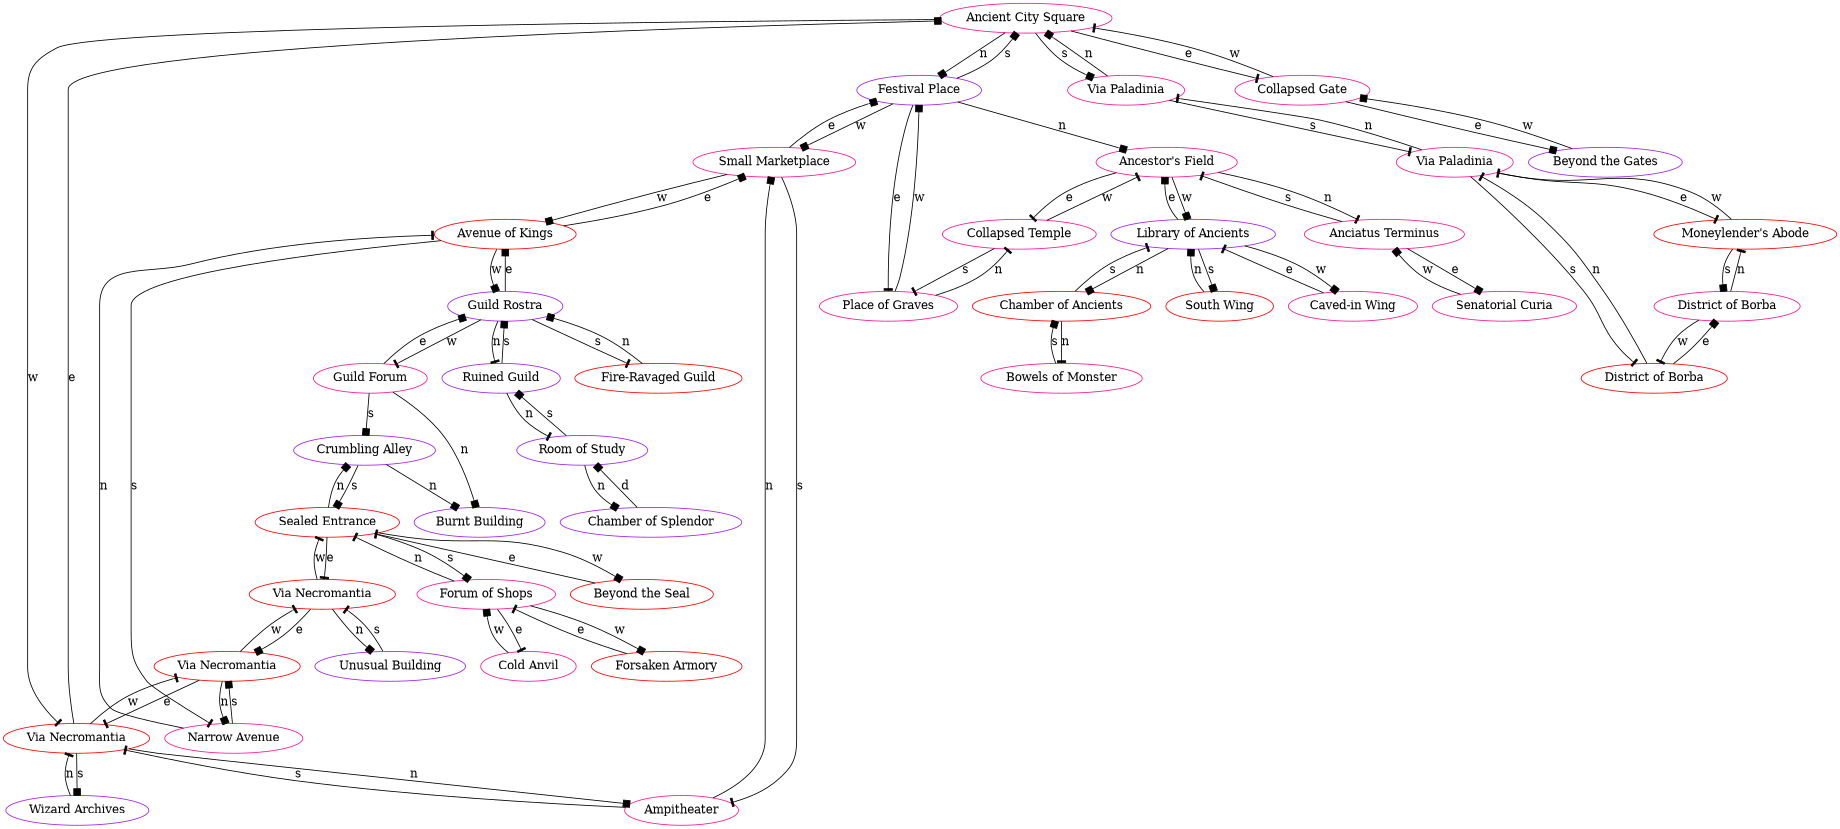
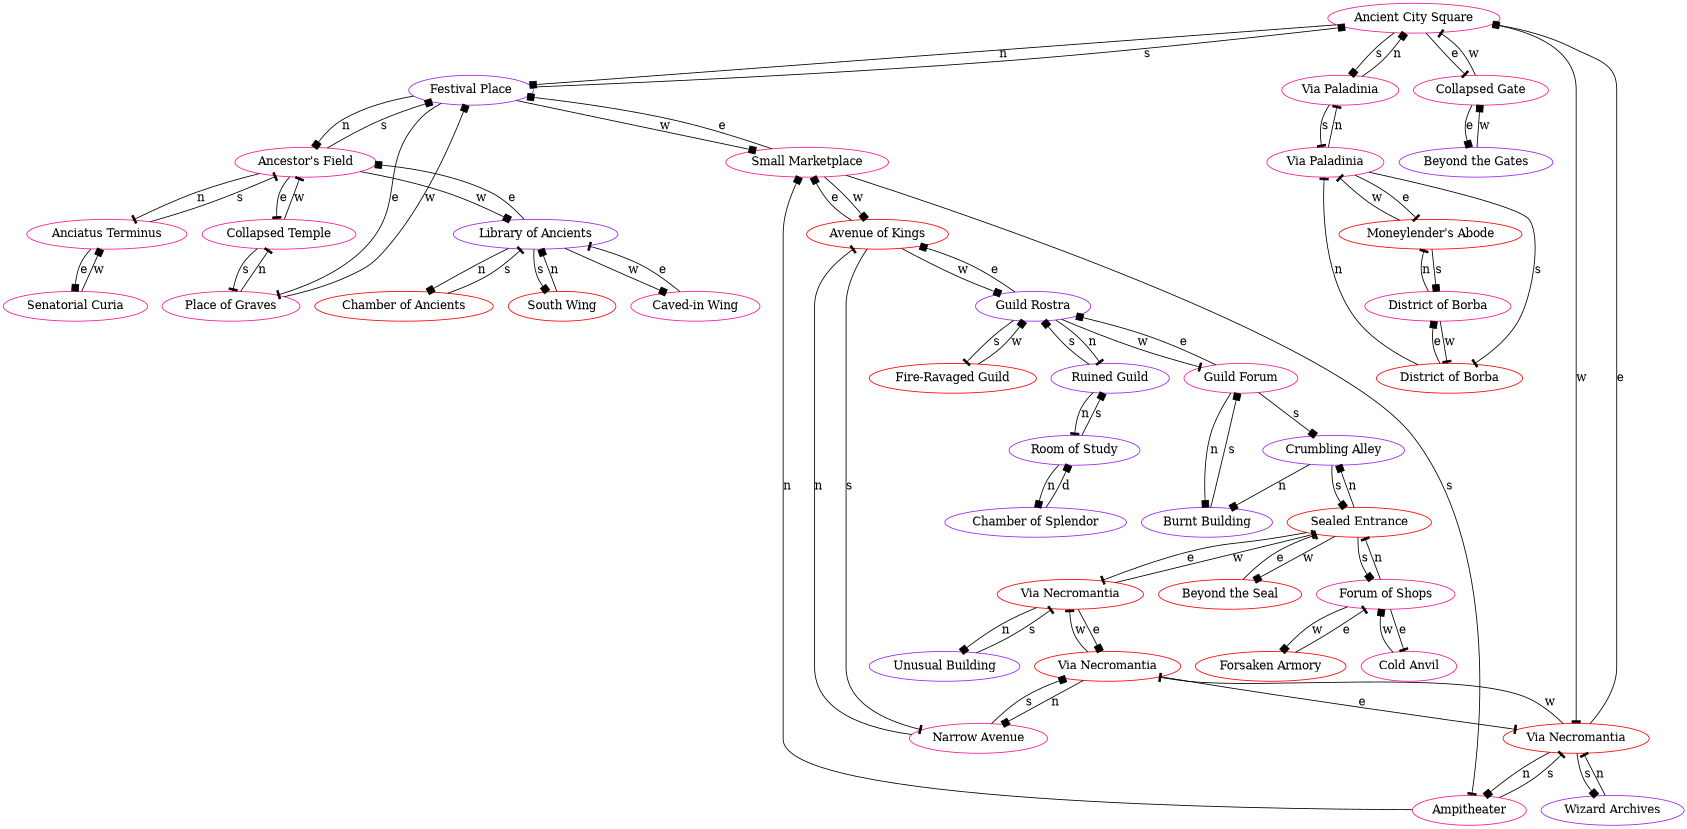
none -> (374, 123)
(626, 342) -> (1017, 342)
(1062, 378) -> none
none -> (1224, 455)
